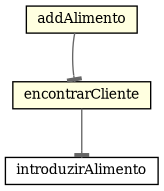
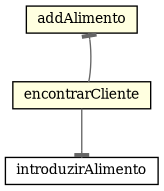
(73, 54) -> (91, 61)
